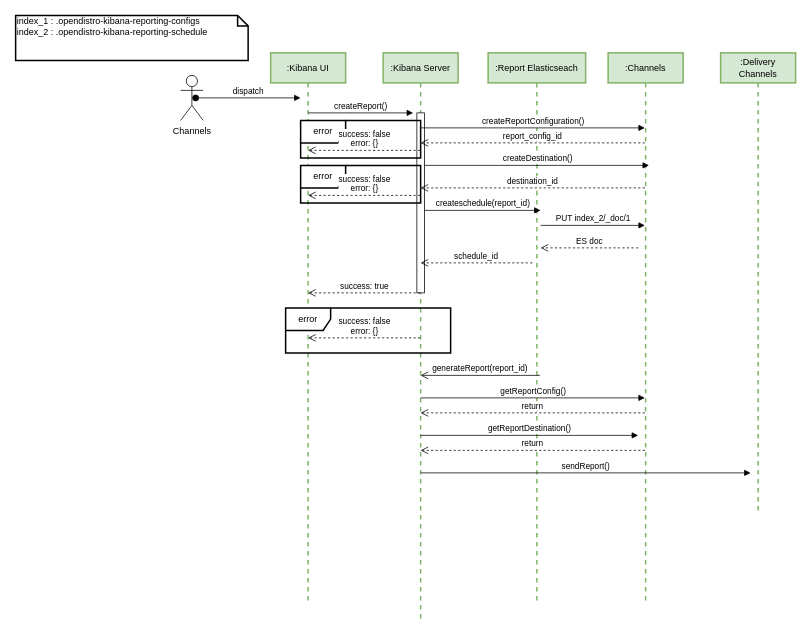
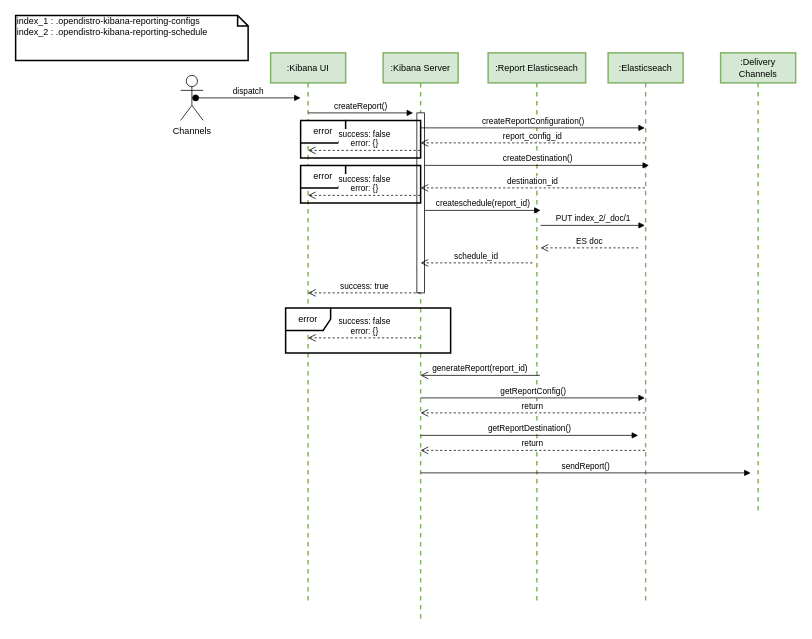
(645, 68) -> (645, 68)
